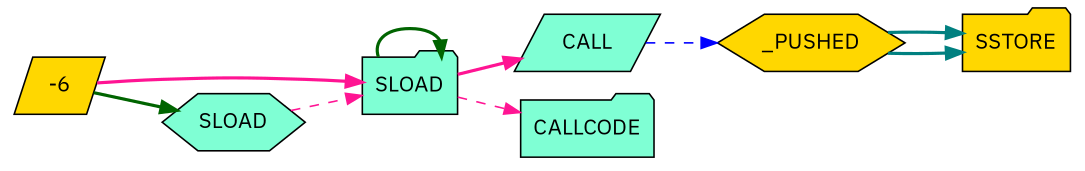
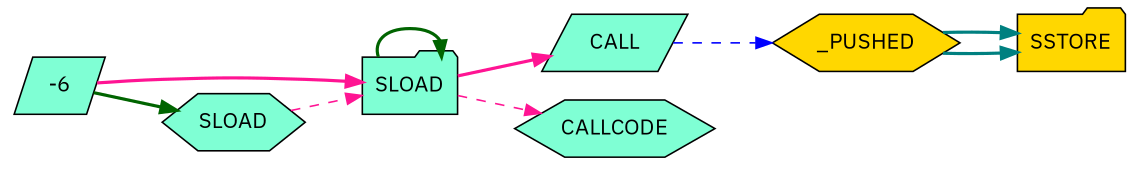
(60, 86) -> (60, 86)
(587, 129) -> (615, 129)
